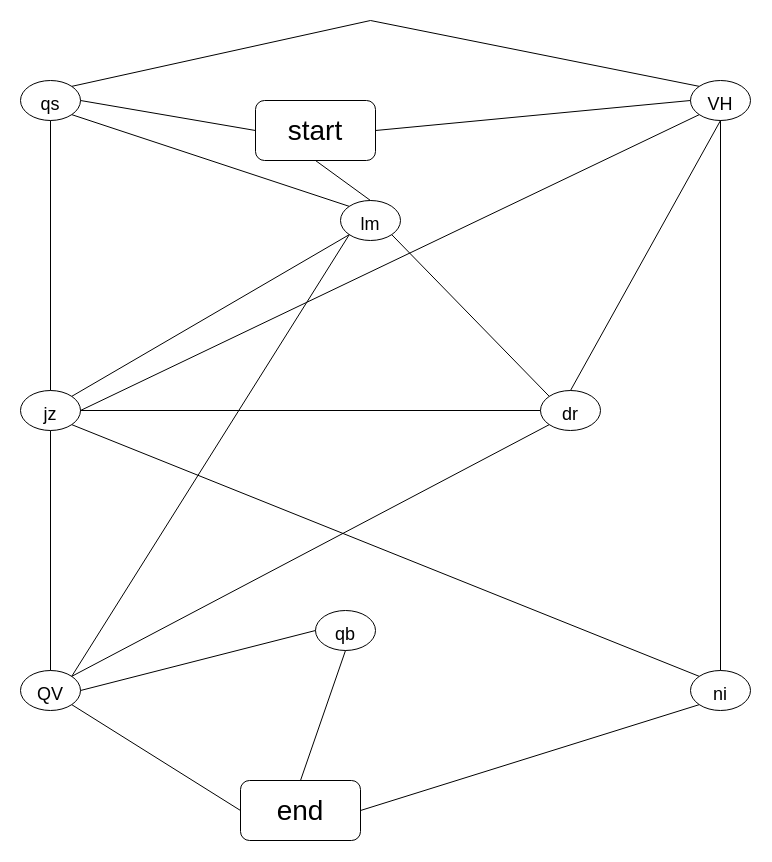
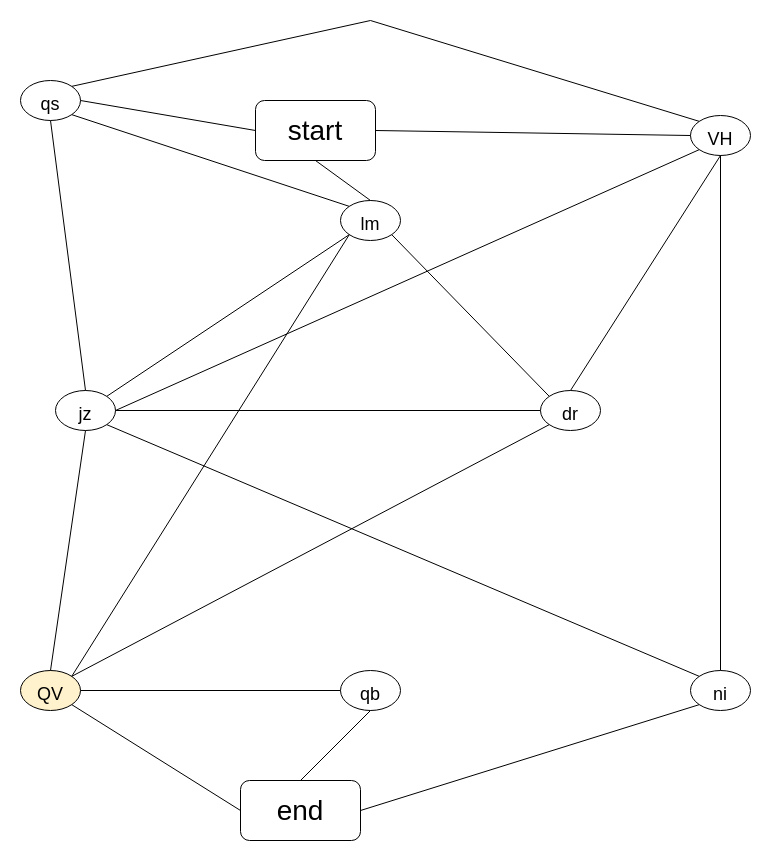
(721, 101) -> (721, 136)
(51, 411) -> (86, 411)
(346, 631) -> (371, 691)
(51, 691) -> (51, 691)
